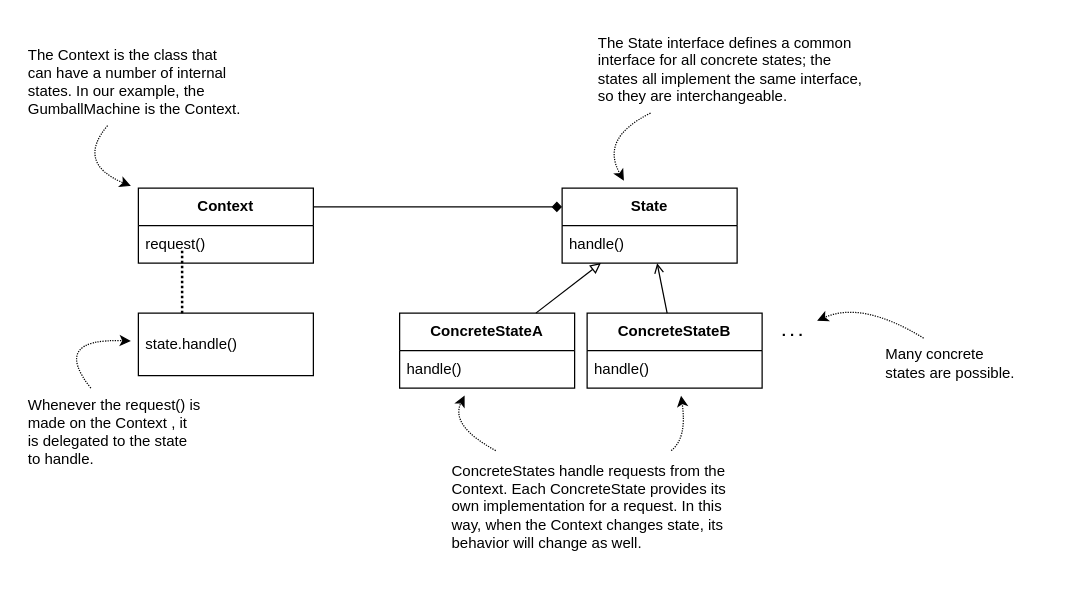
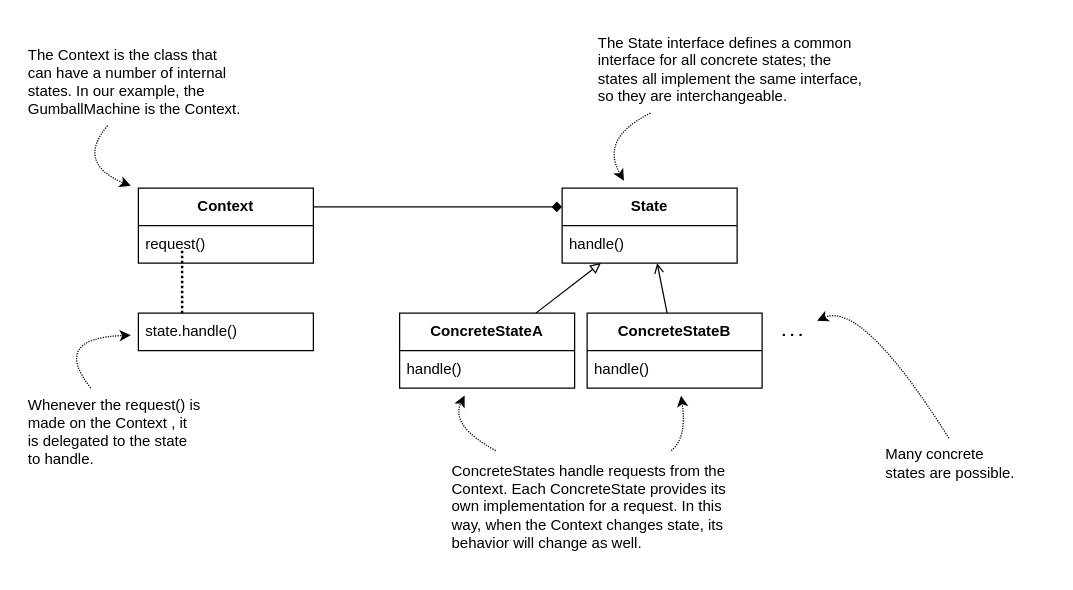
(226, 344) -> (226, 332)
(964, 363) -> (964, 463)
